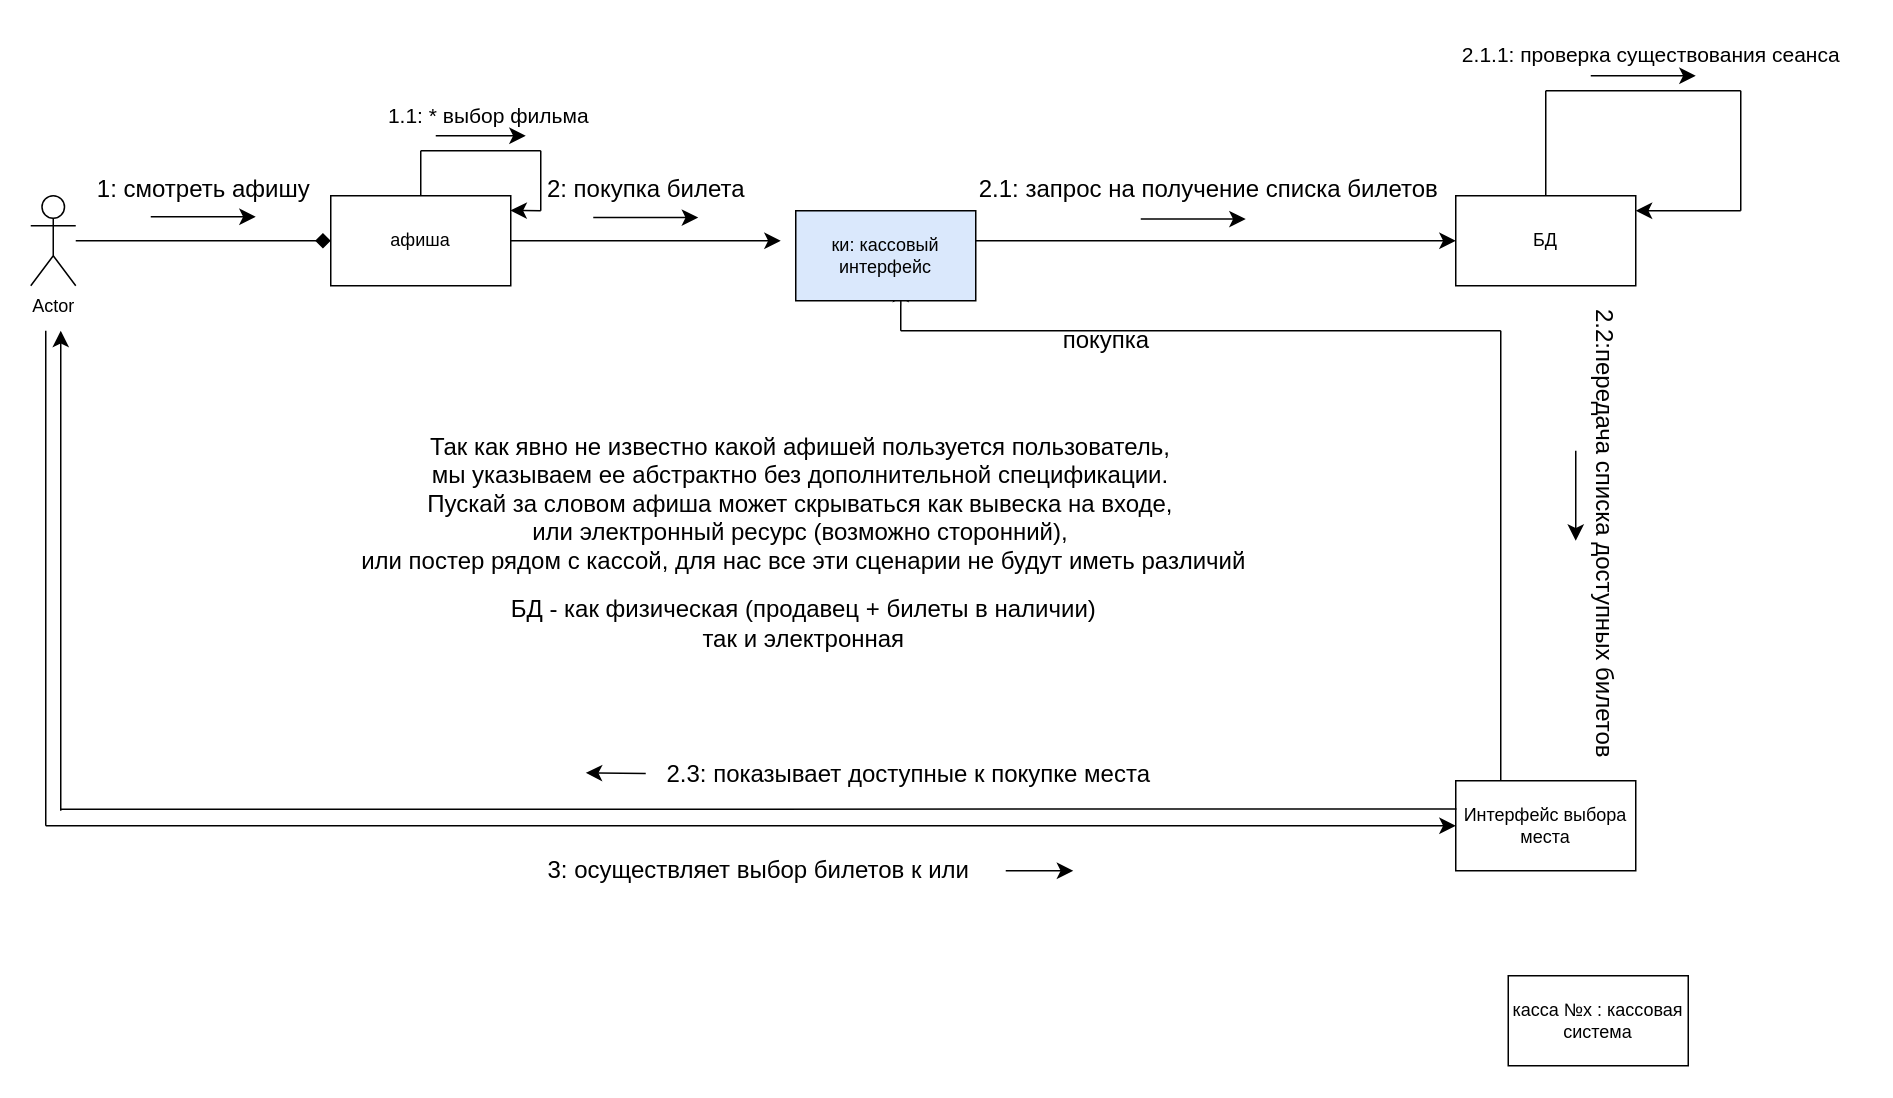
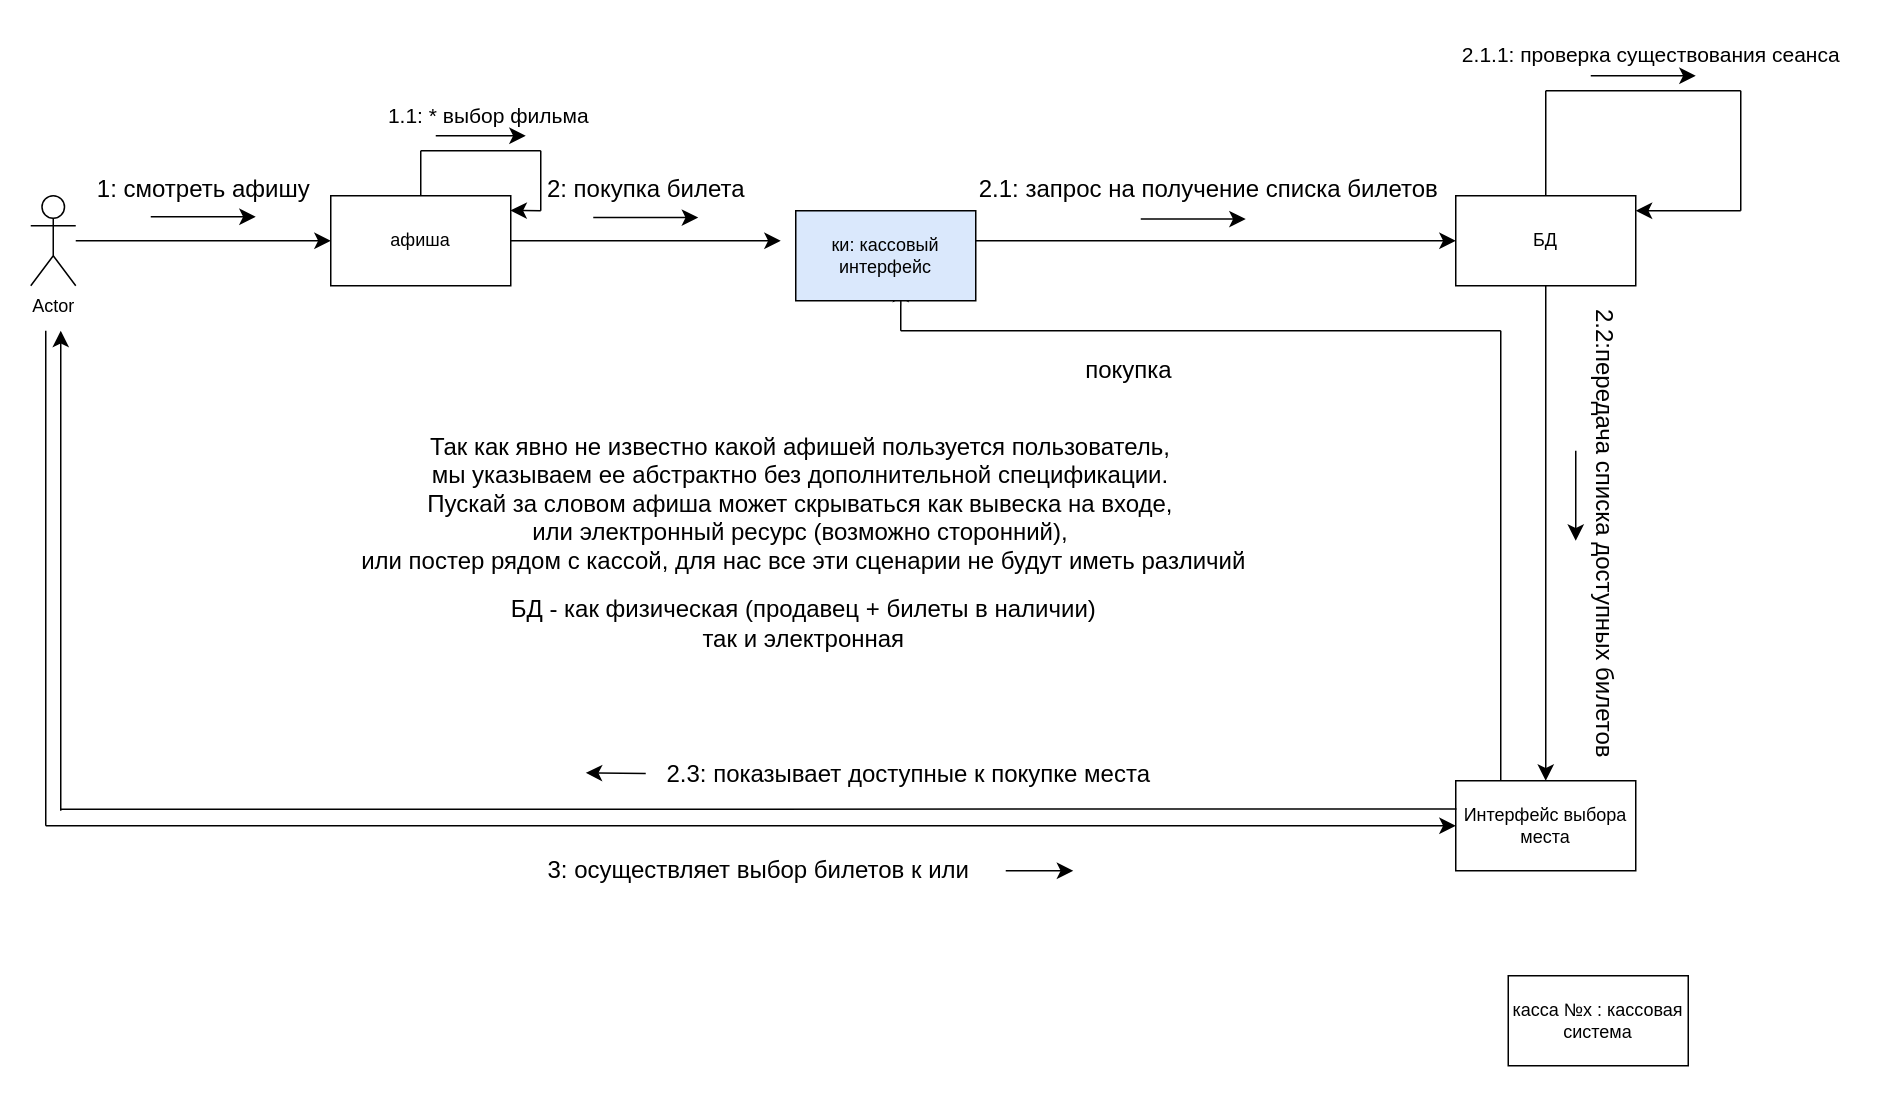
(315, 241) -> (316, 241)
(1109, 340) -> (1132, 370)
none -> (1546, 529)
